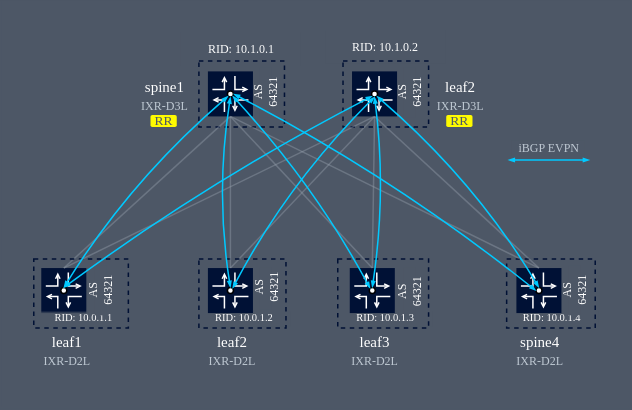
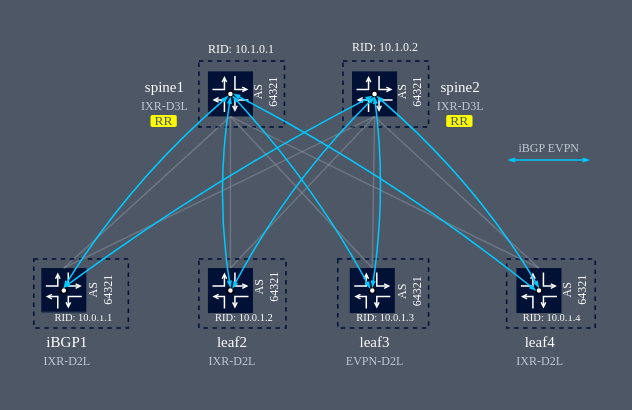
(461, 95) -> (461, 95)
(68, 350) -> (68, 350)
(375, 350) -> (375, 350)
(540, 350) -> (540, 350)
